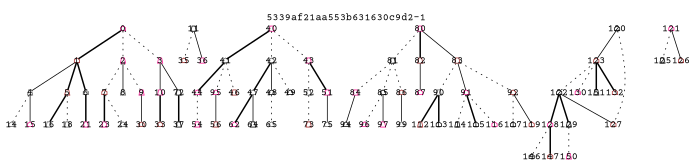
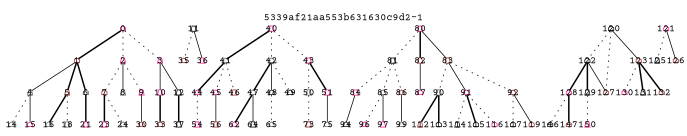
(578, 77) -> (599, 45)
(179, 93) -> (179, 93)
(216, 93) -> (216, 93)
(309, 93) -> (309, 93)
(383, 93) -> (383, 93)
(596, 93) -> (643, 93)
(49, 124) -> (49, 124)
